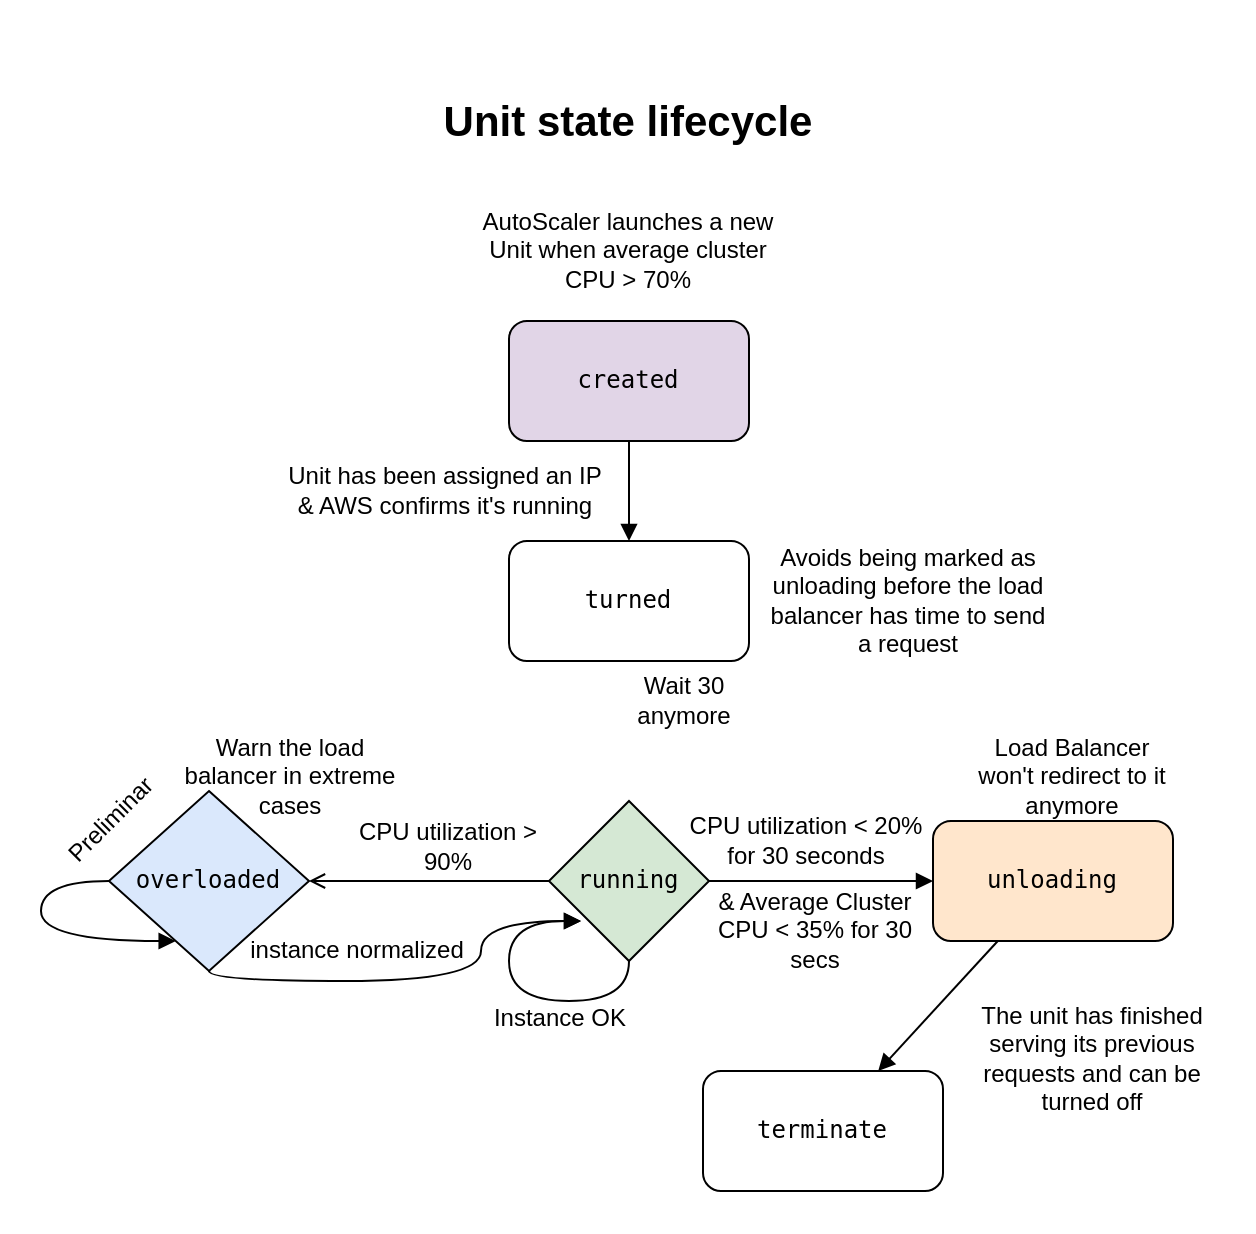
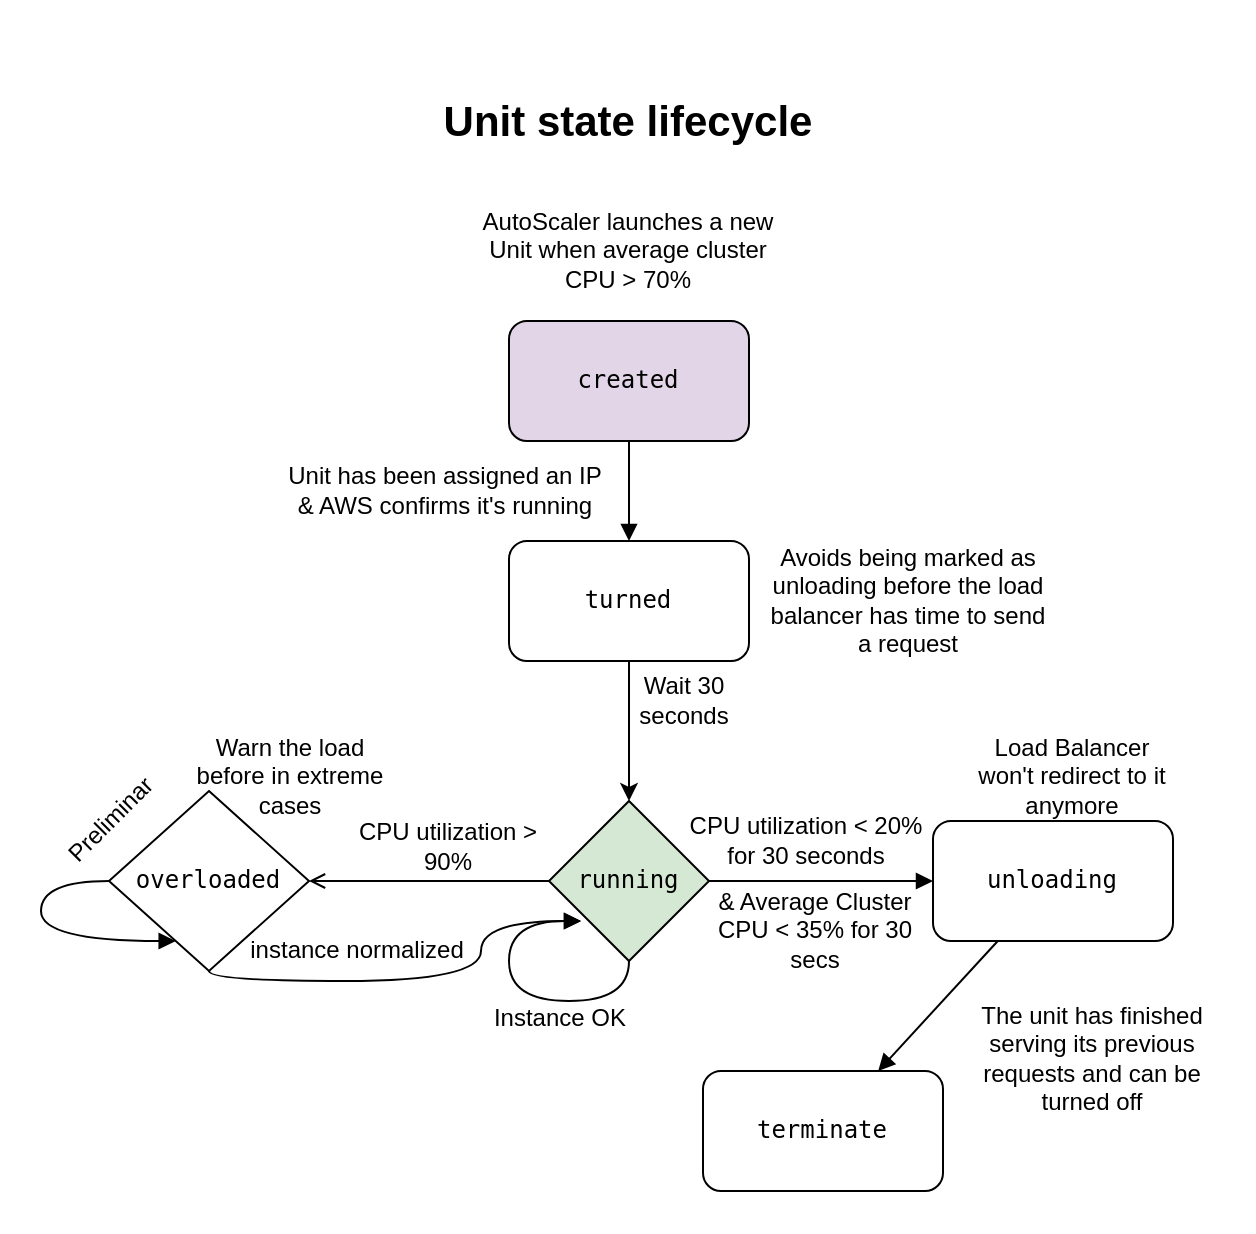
(685, 701) -> (685, 701)
none -> (629, 724)
(291, 777) -> (291, 777)
(209, 881) -> (209, 881)
(1053, 881) -> (1053, 881)
